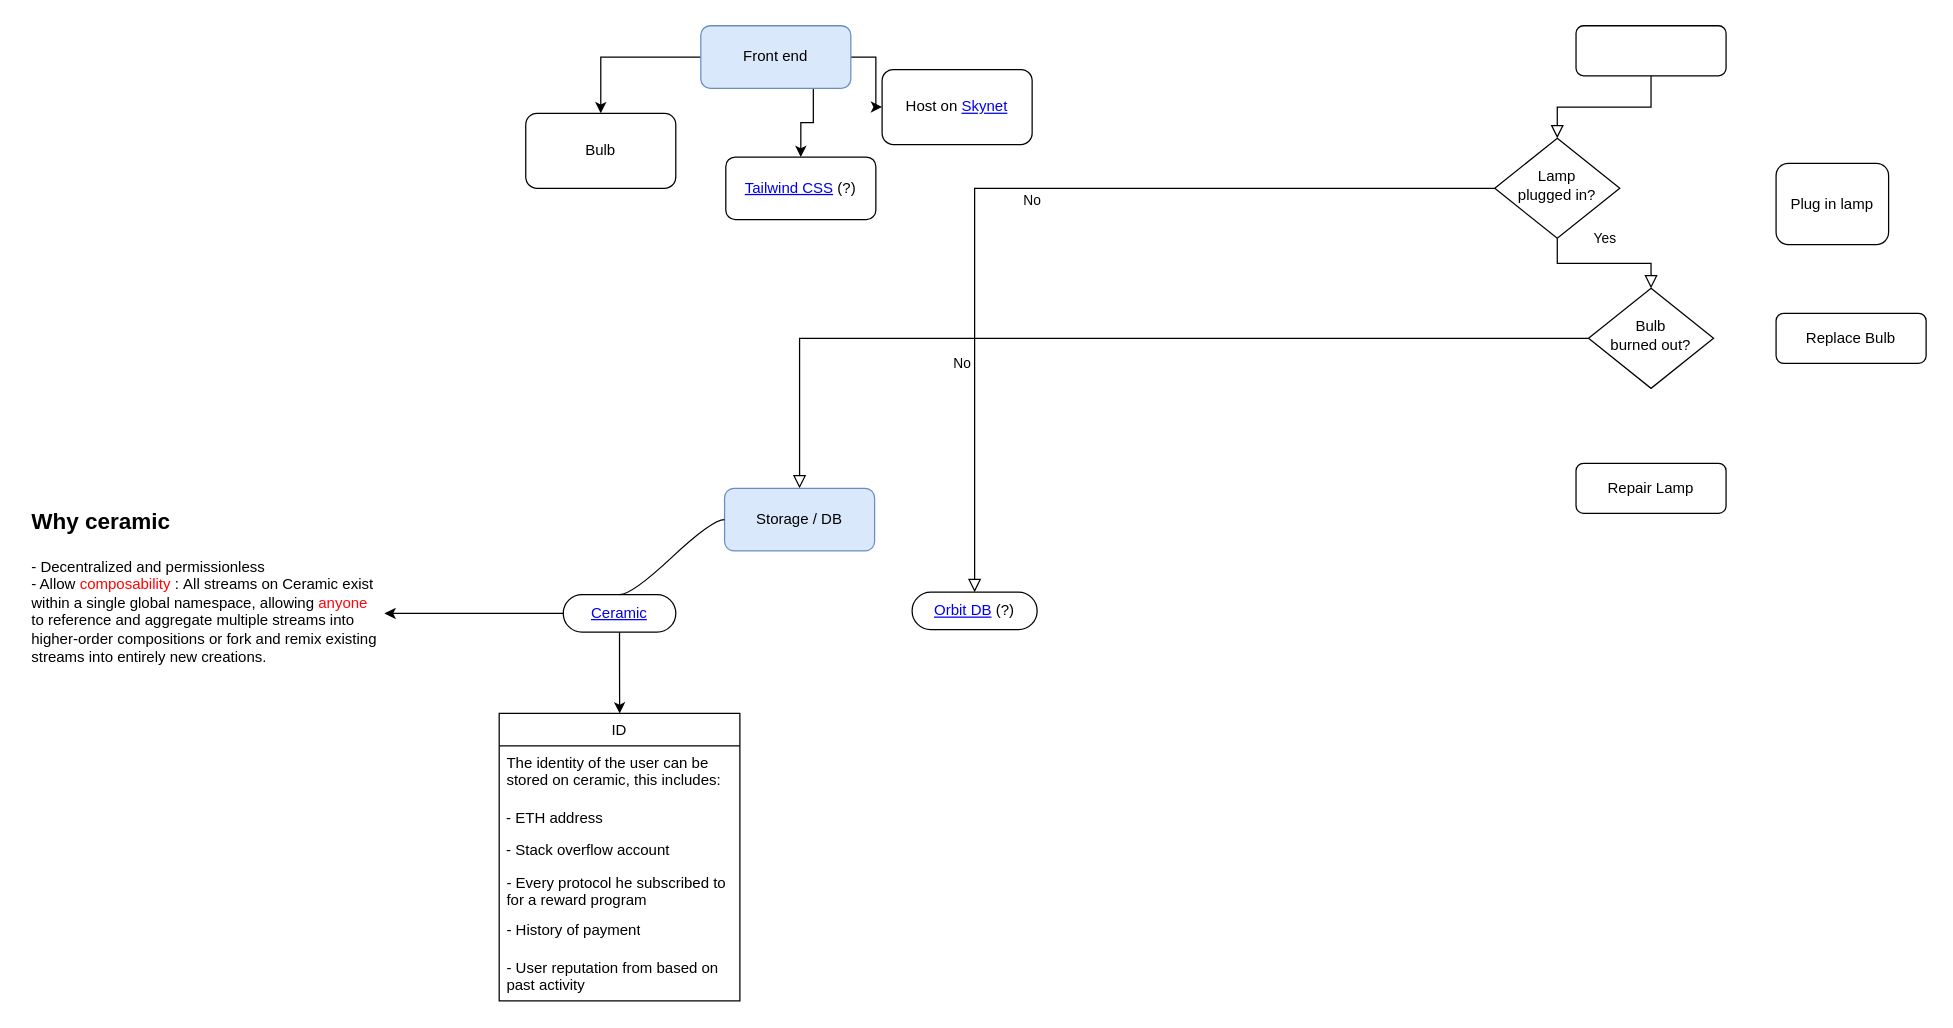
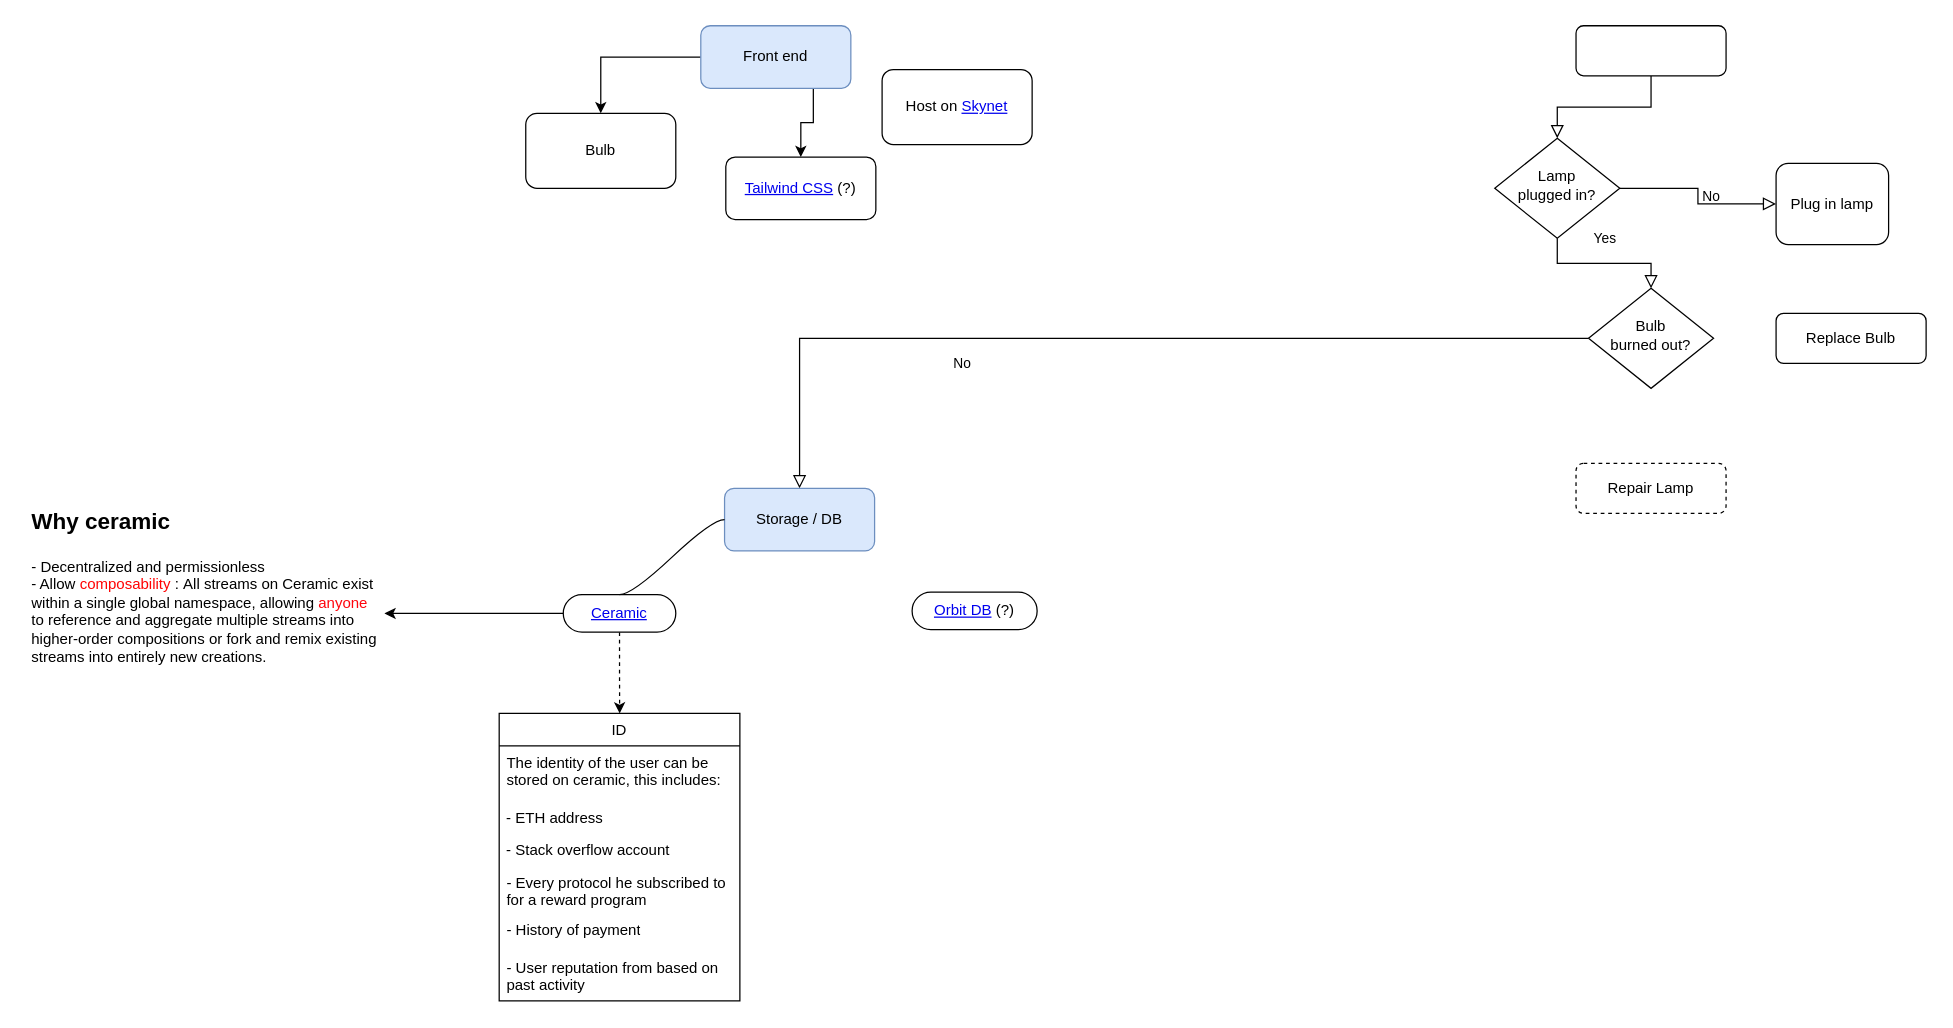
(876, 70) -> none
(1039, 188) -> (1698, 189)
(1651, 488) -> (1651, 488)
(619, 669) -> (619, 669)
